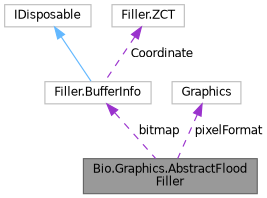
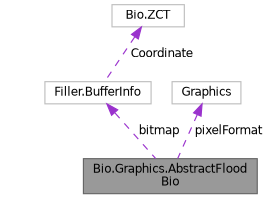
(48, 16) -> none
(148, 16) -> (148, 16)
(170, 176) -> (170, 176)
